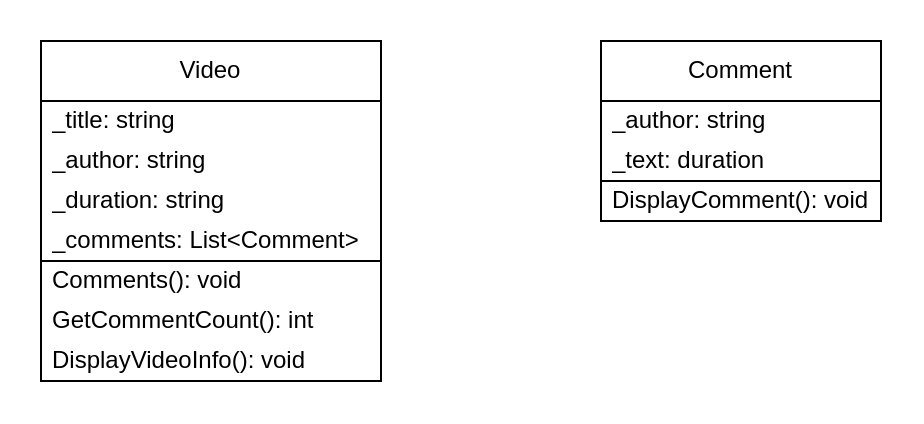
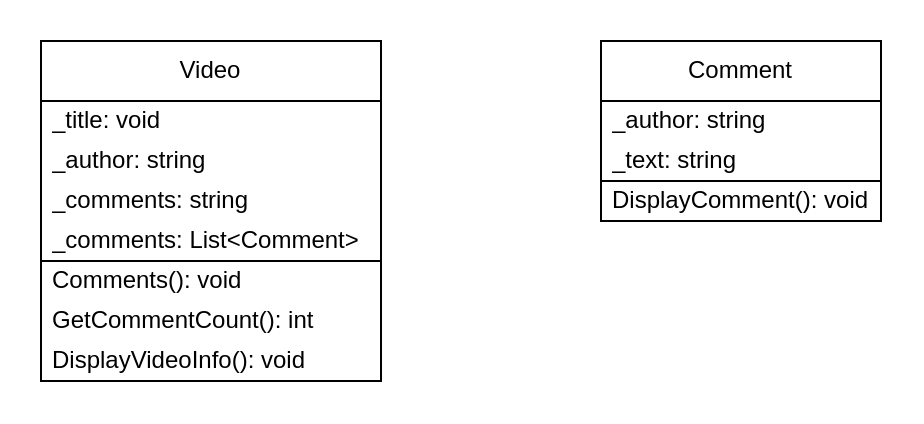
(131, 121) -> (118, 121)
(704, 161) -> (691, 161)
(155, 201) -> (158, 201)
